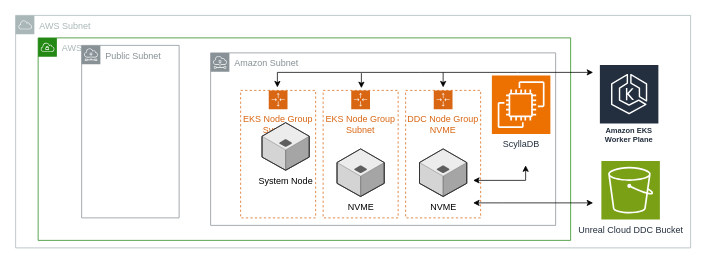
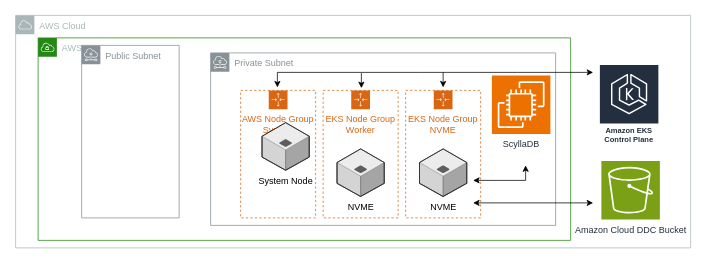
(63, 26) -> (60, 26)
(266, 64) -> (267, 64)
(278, 125) -> (278, 125)
(360, 125) -> (360, 125)
(443, 125) -> (443, 125)
(629, 135) -> (629, 135)
(631, 230) -> (631, 230)
